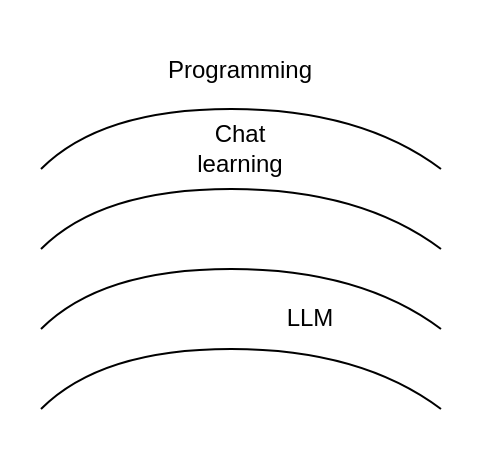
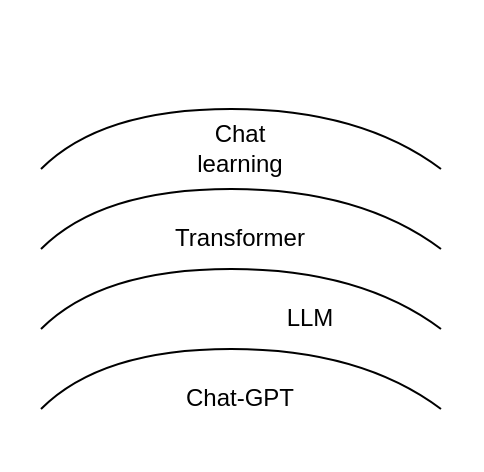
(241, 71) -> none
none -> (241, 239)
none -> (241, 399)
